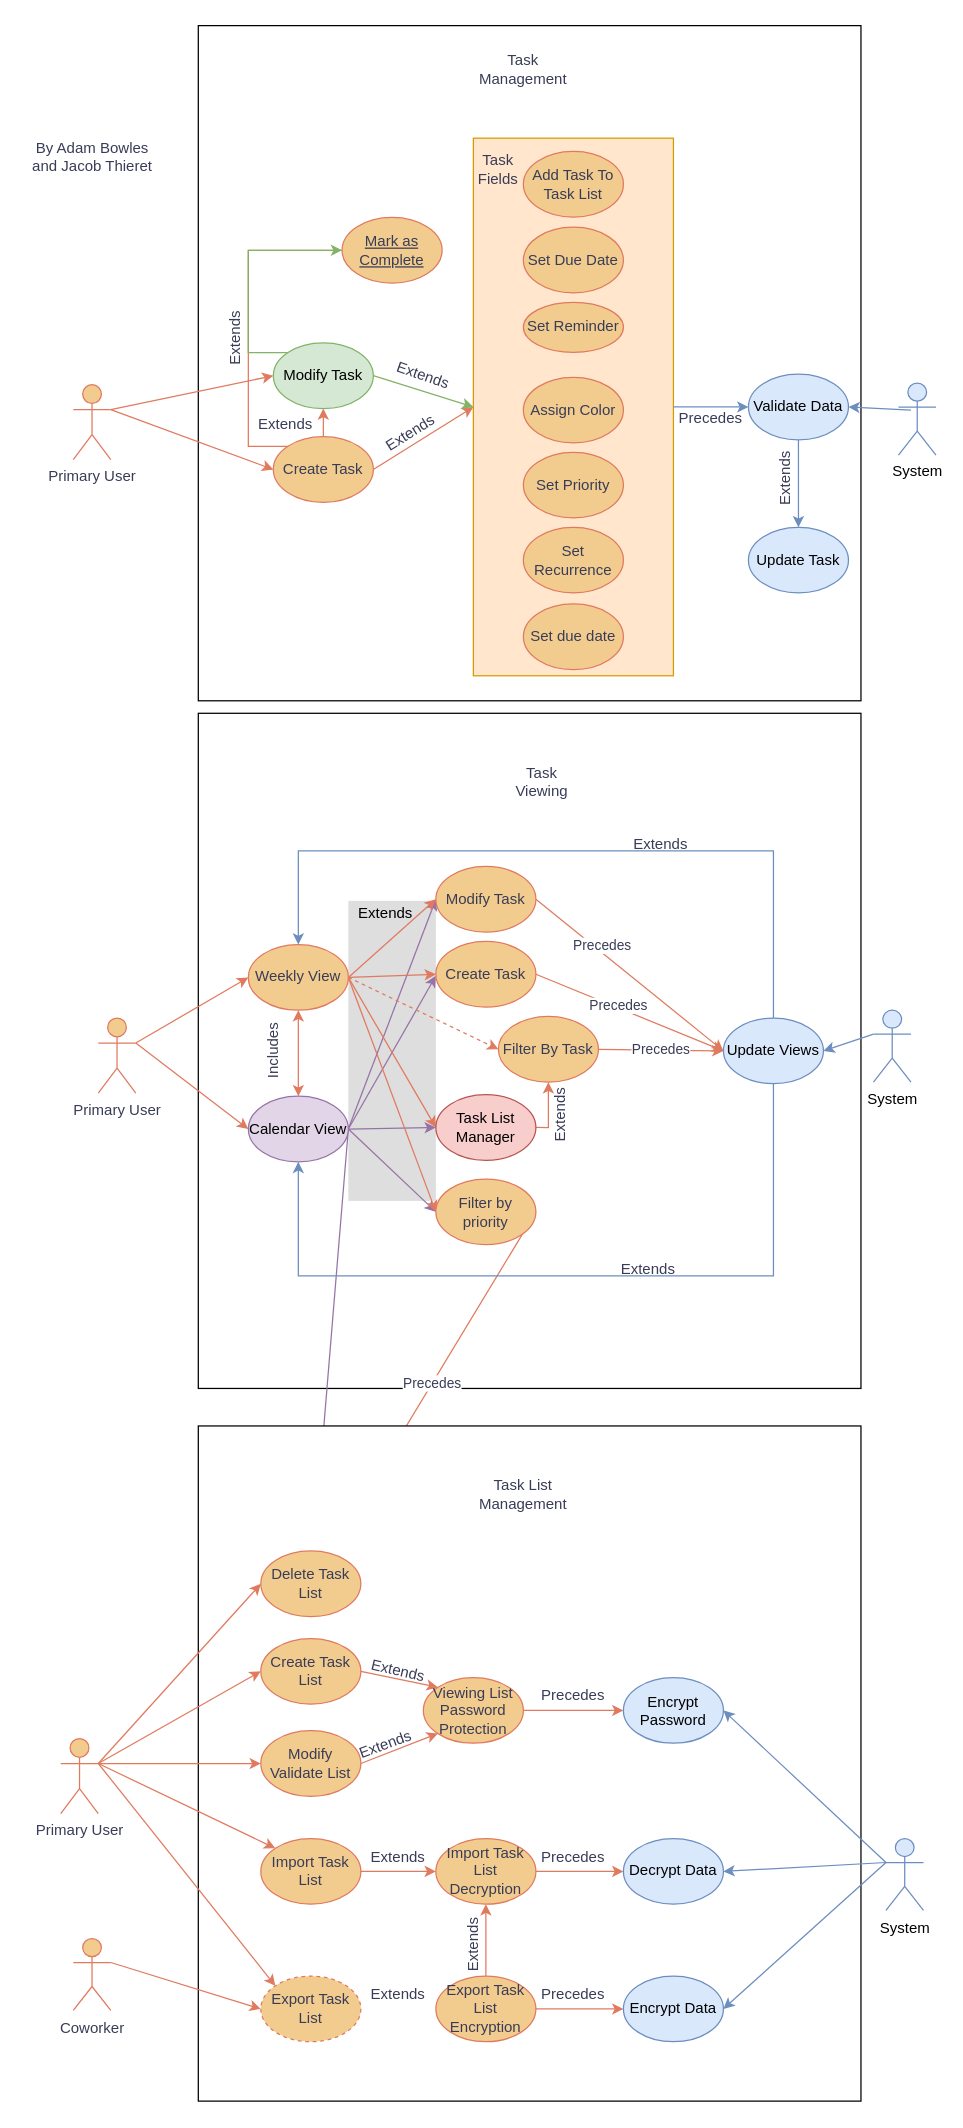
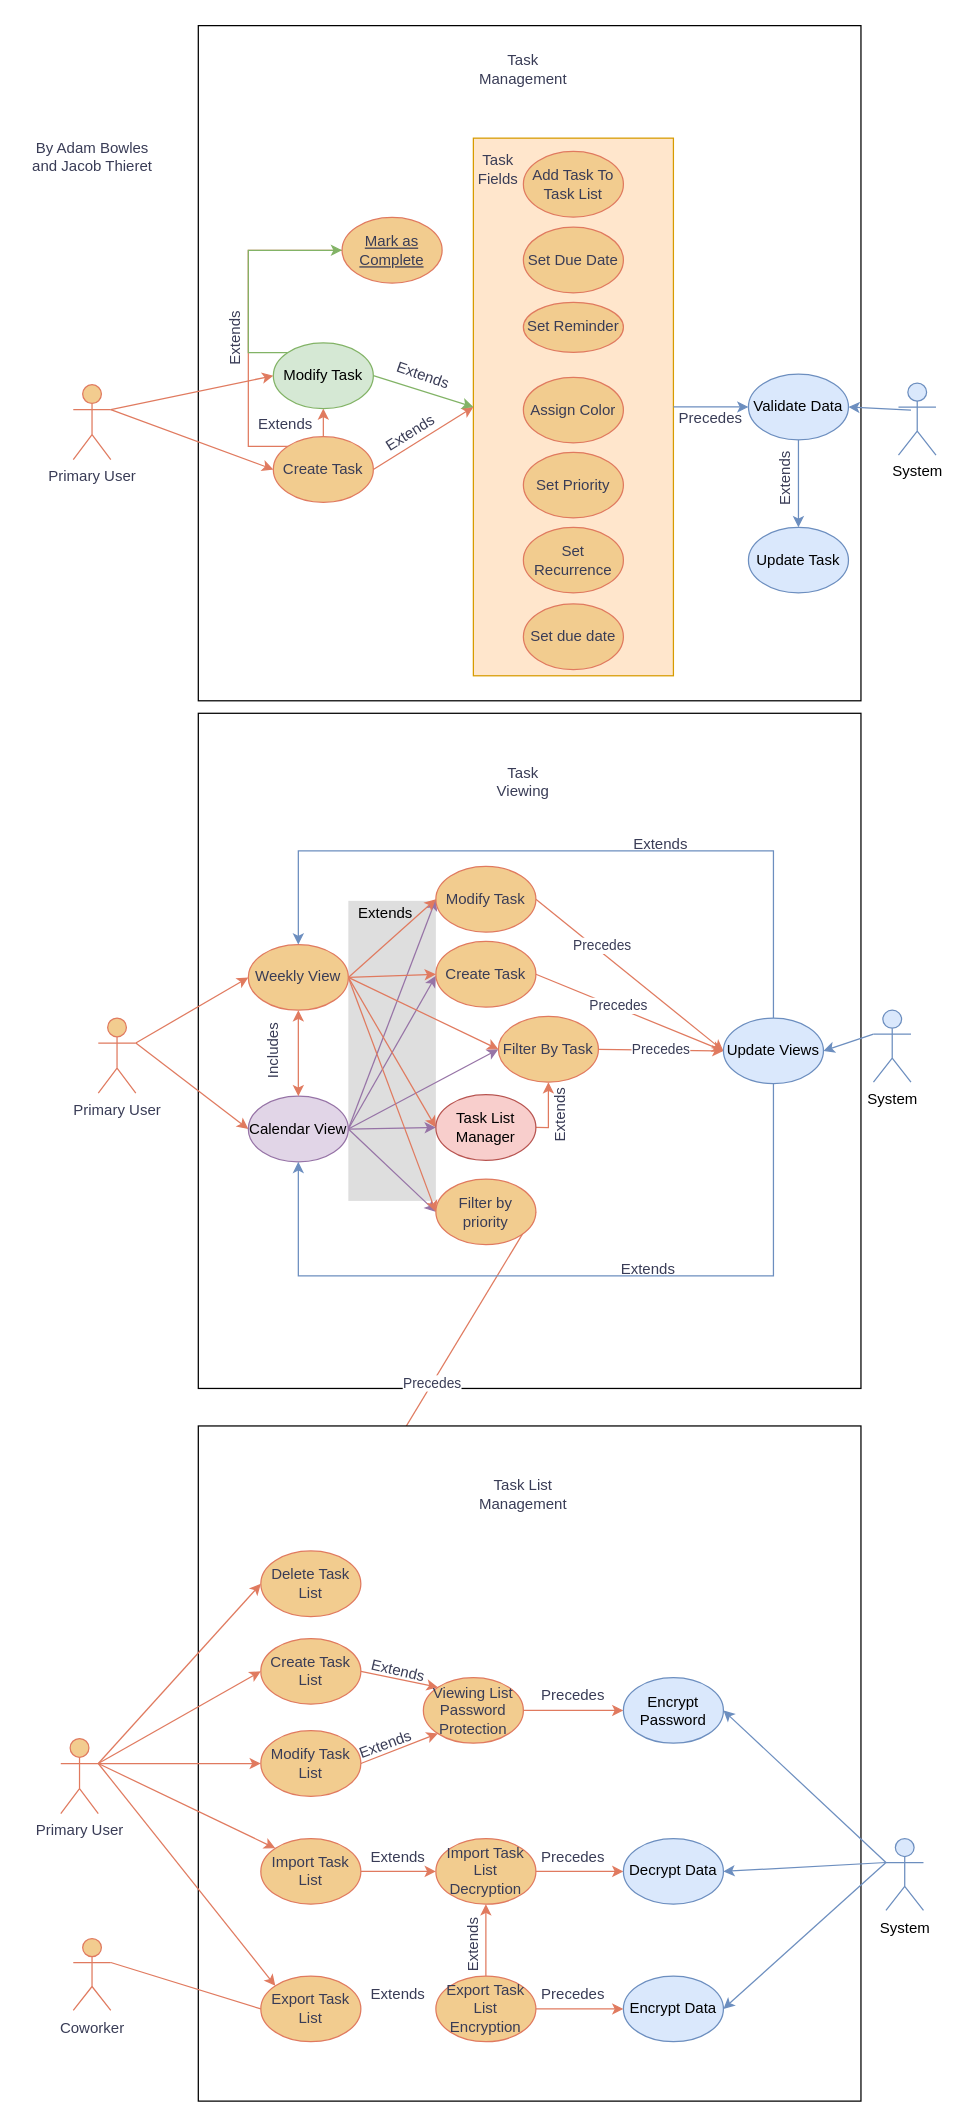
(542, 782) -> (523, 782)
(421, 1012) -> (421, 1012)
(336, 1280) -> (422, 1090)
(311, 1763) -> (311, 1763)
(251, 2005) -> (255, 2007)
(311, 2008) -> (311, 2008)
